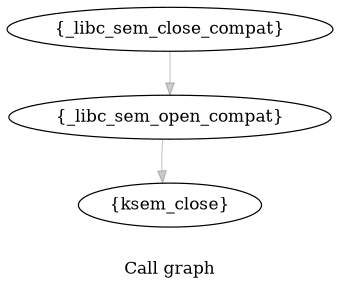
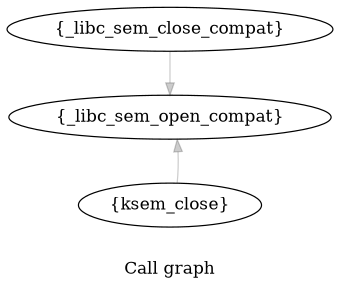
(162, 155) -> (178, 167)
